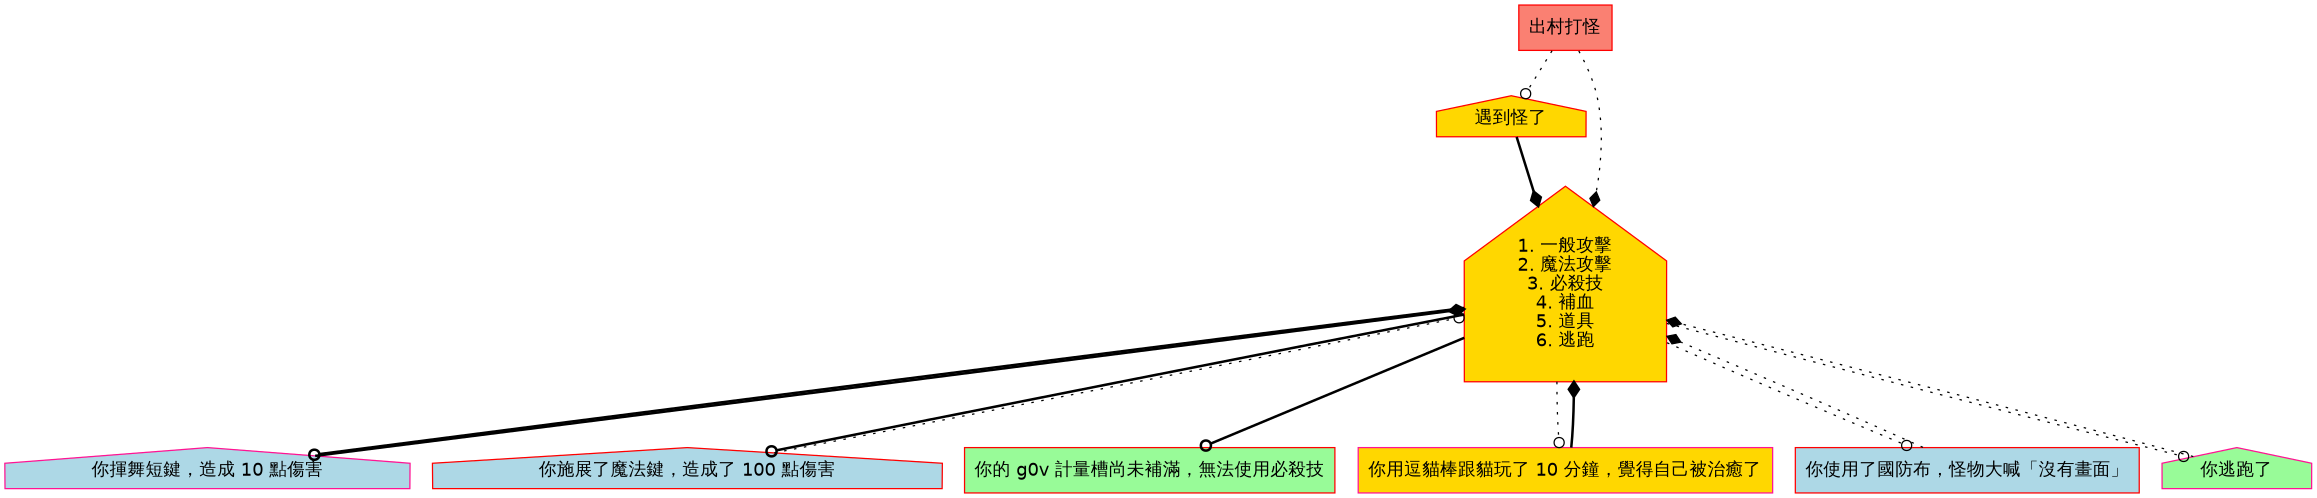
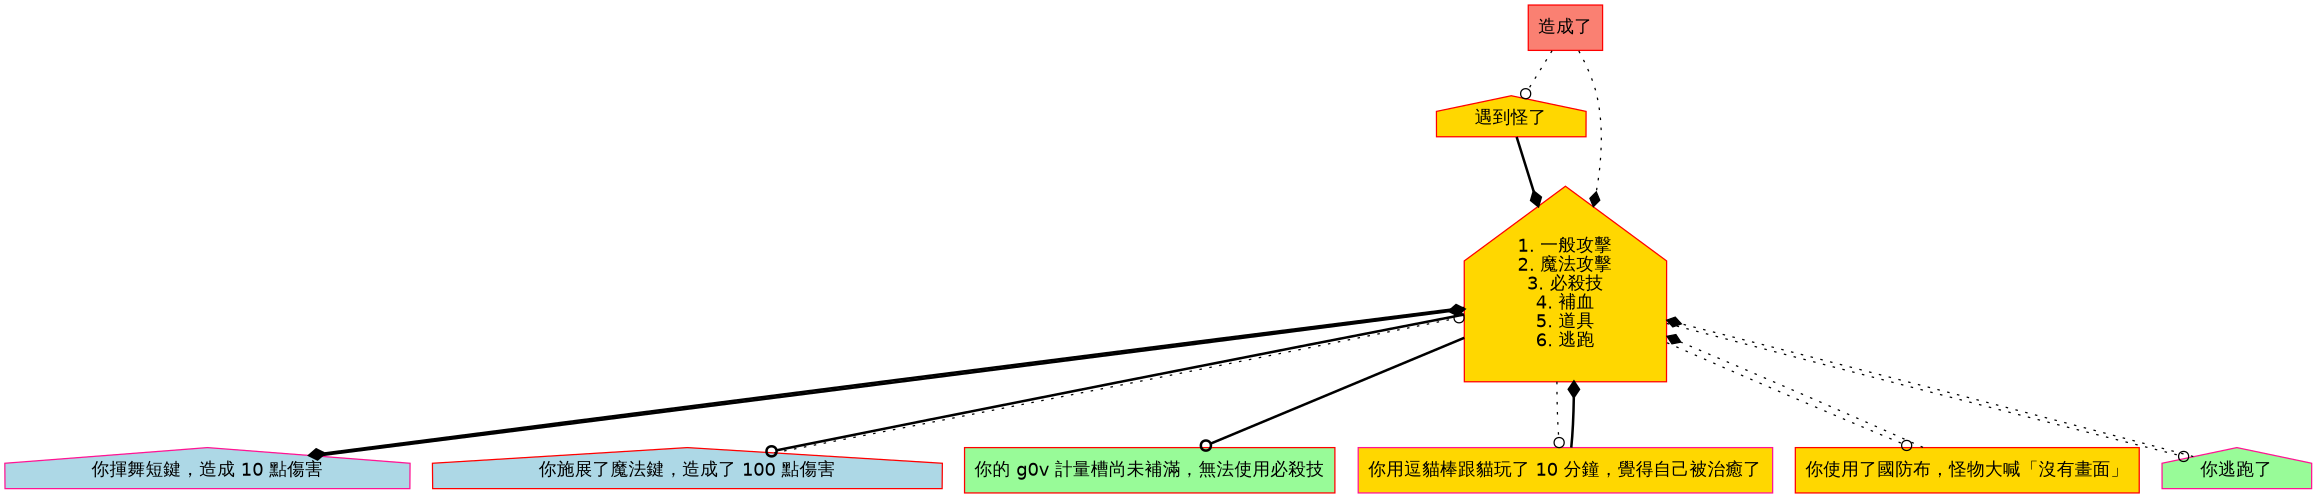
(1565, 28) -> (1565, 28)
(892, 381) -> (894, 380)
(1967, 470) -> (1967, 470)
